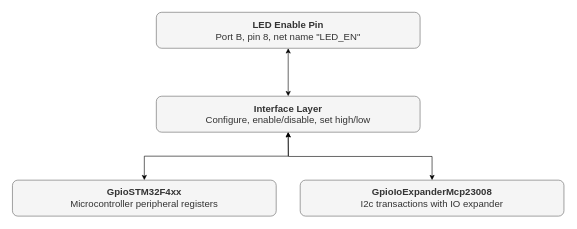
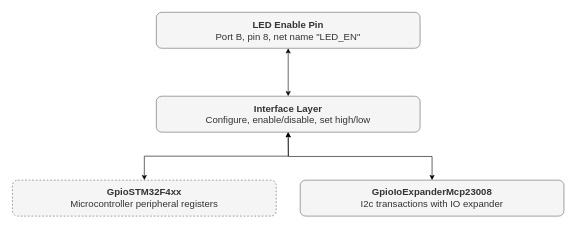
(144, 198) -> (144, 198)
